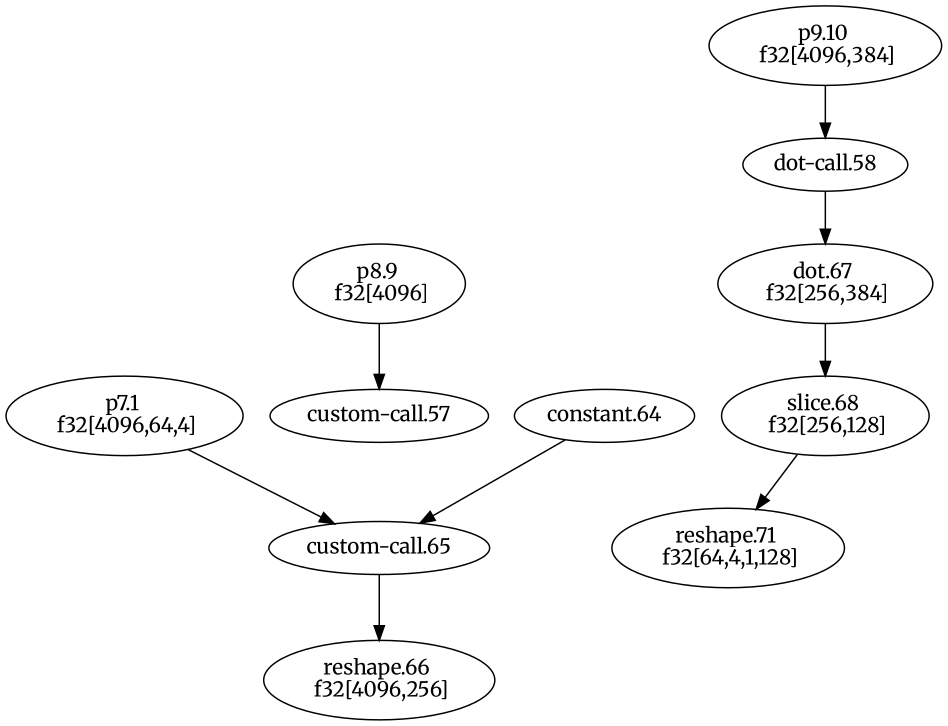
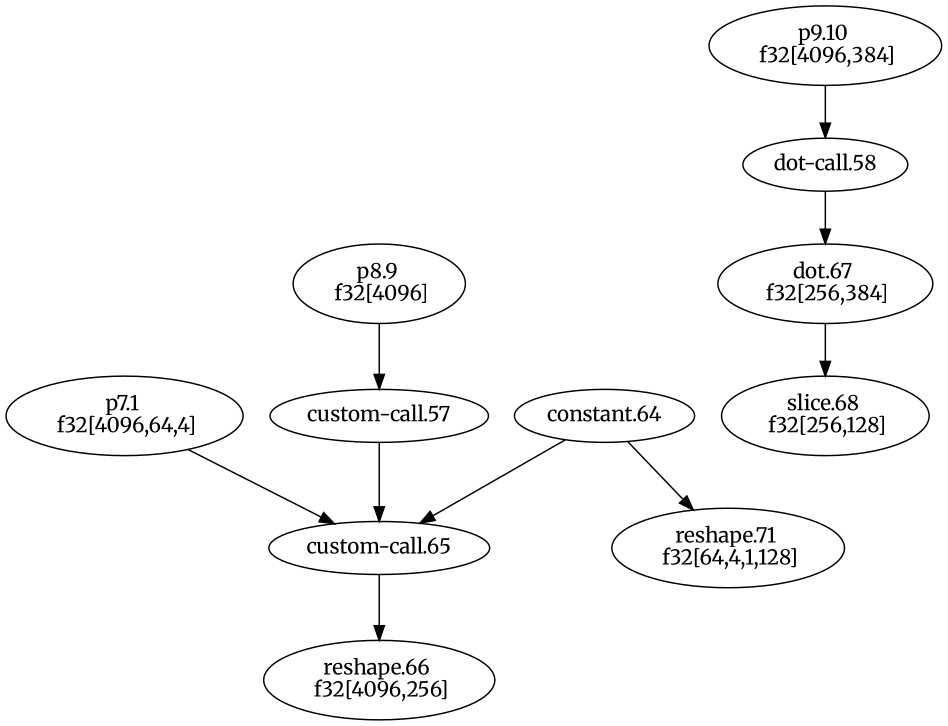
none -> (379, 475)
(781, 476) -> (655, 470)
